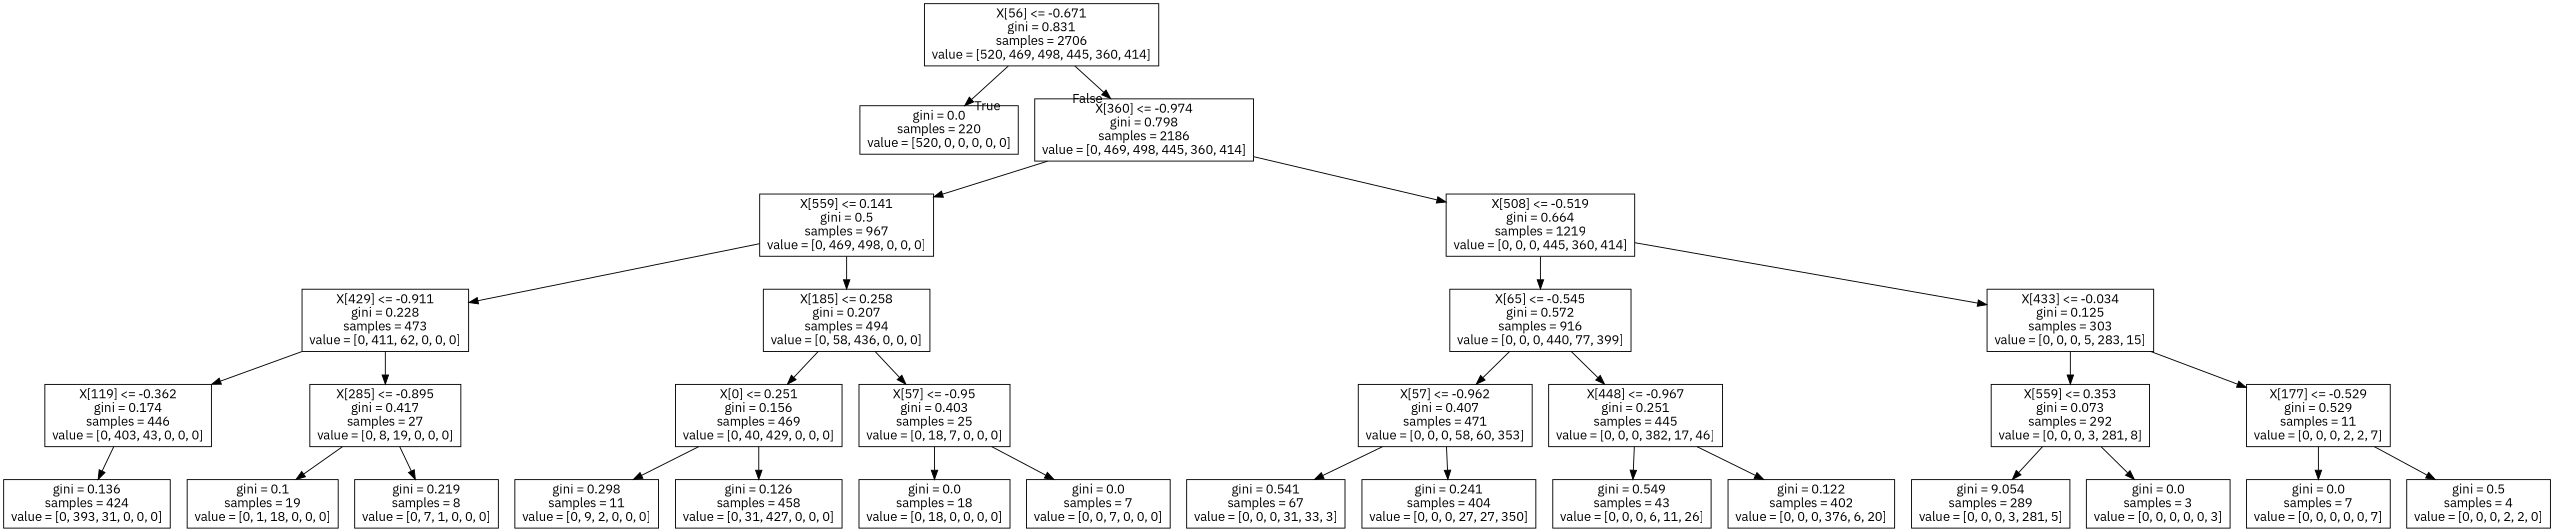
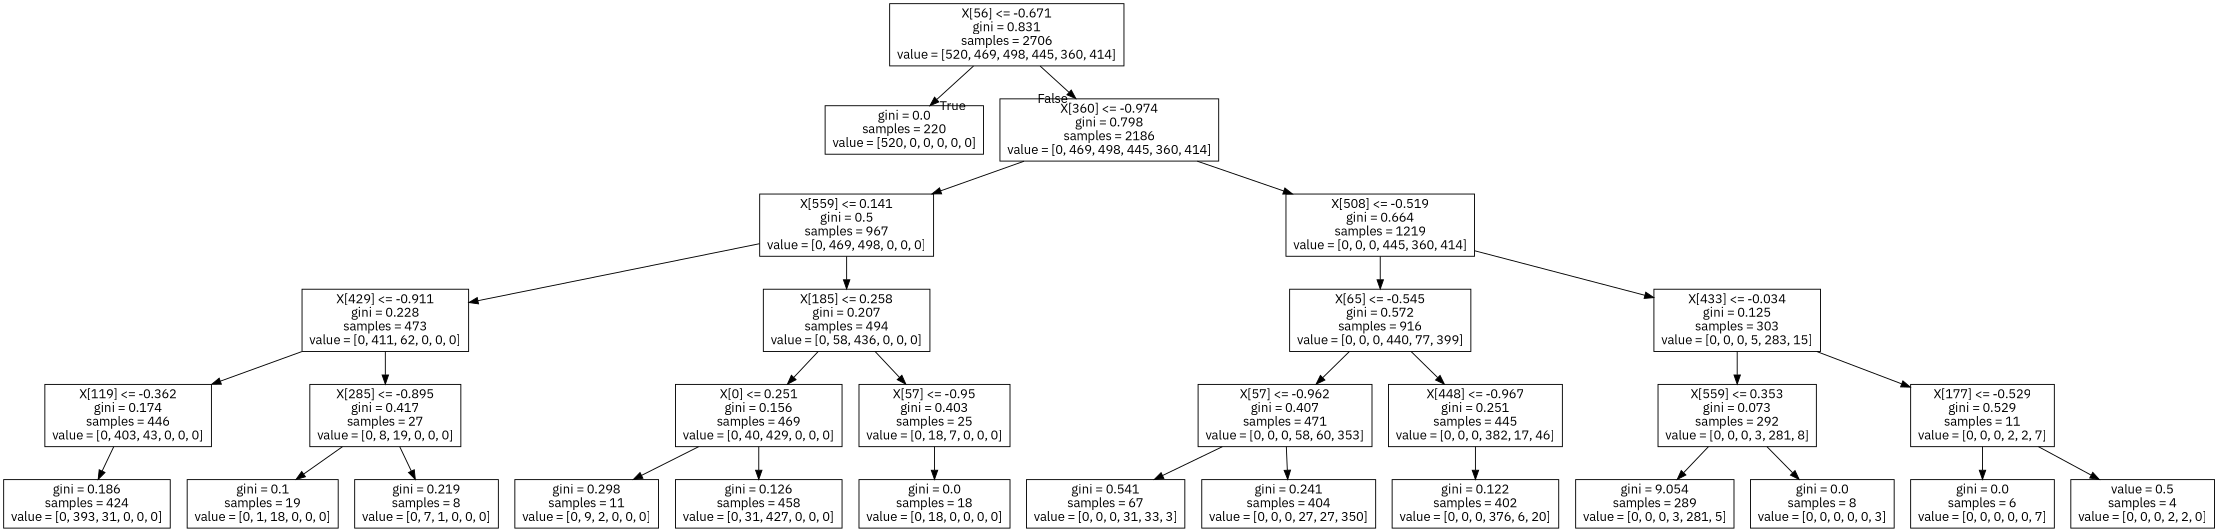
(87, 504) -> (87, 504)
(1098, 504) -> none
(1632, 504) -> none
(2158, 504) -> (1822, 504)
(2318, 504) -> (1982, 504)
(2479, 504) -> (2143, 504)
